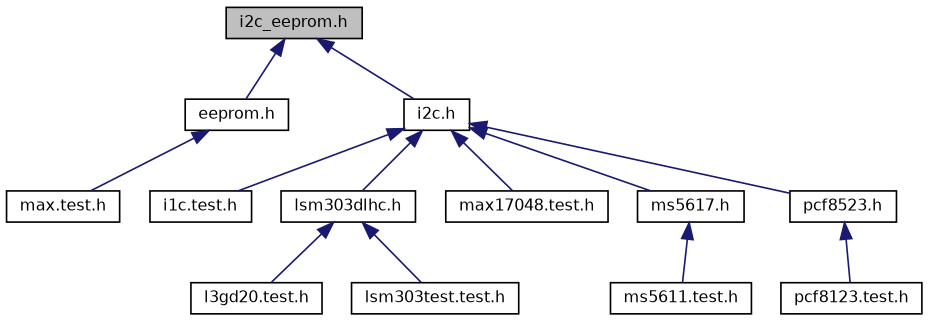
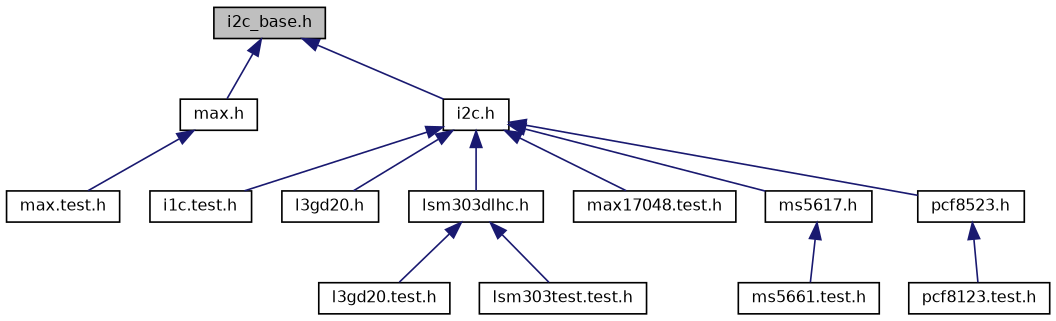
(294, 23) -> (270, 23)
(237, 115) -> (219, 115)
none -> (330, 206)
(681, 298) -> (809, 298)
